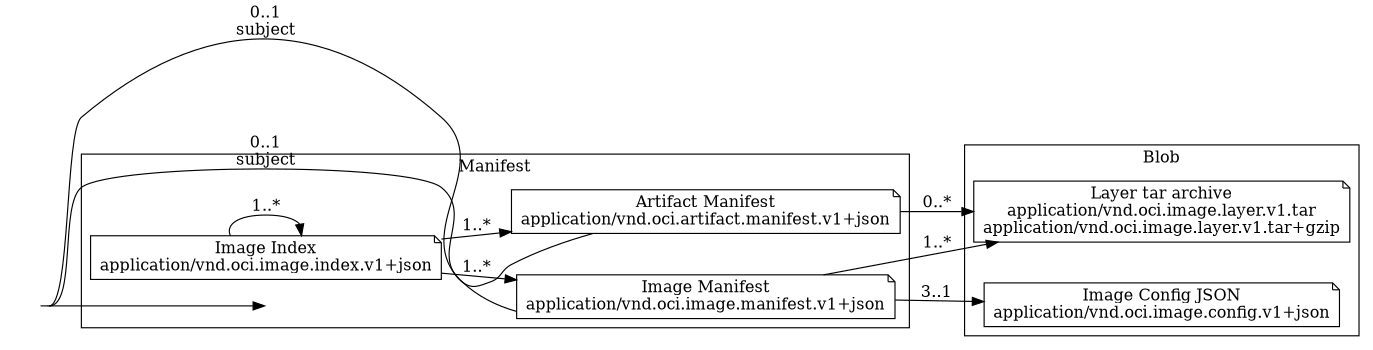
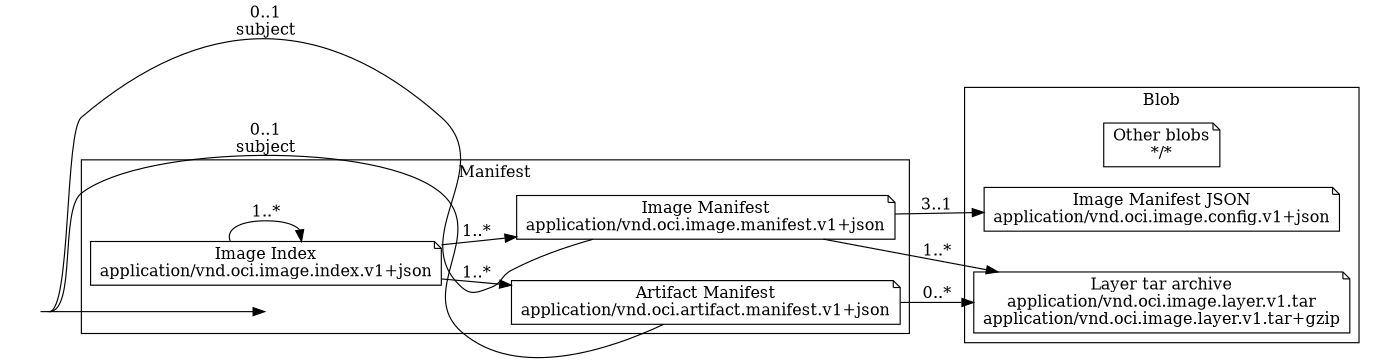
none -> (1162, 145)
(1162, 305) -> (1162, 209)
